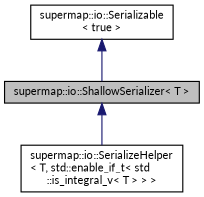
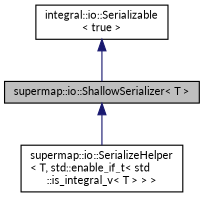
(102, 22) -> (102, 22)
